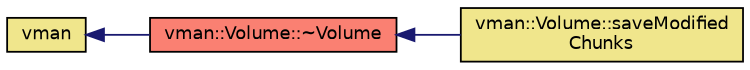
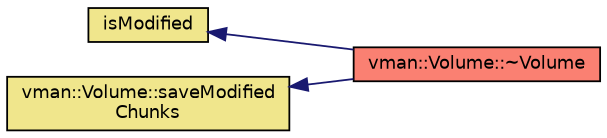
(46, 35) -> (148, 25)
(438, 35) -> (331, 82)
